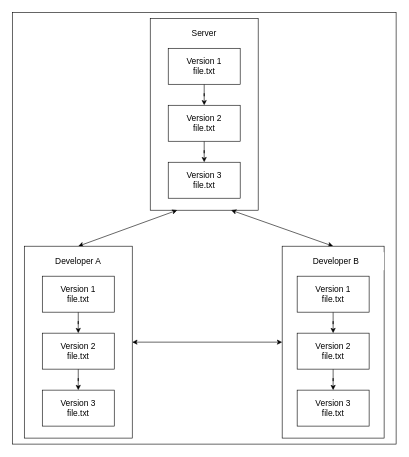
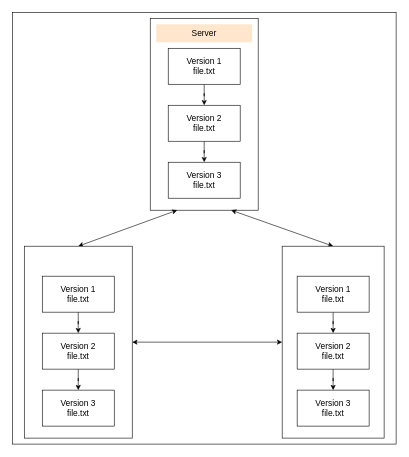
(204, 33) -> (204, 33)
(78, 261) -> none
(336, 261) -> none
